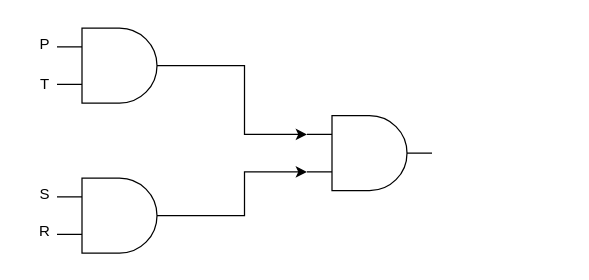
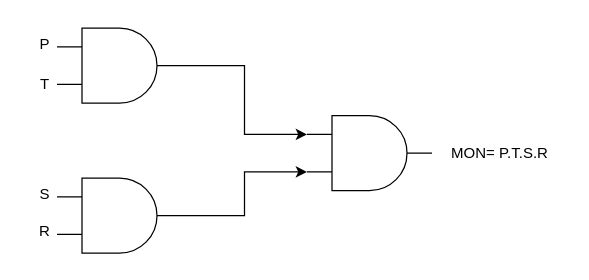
none -> (499, 153)
